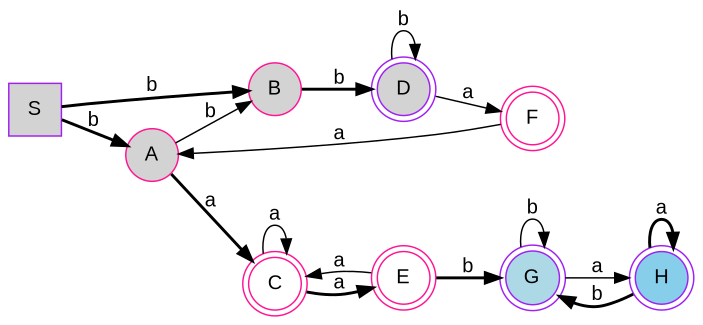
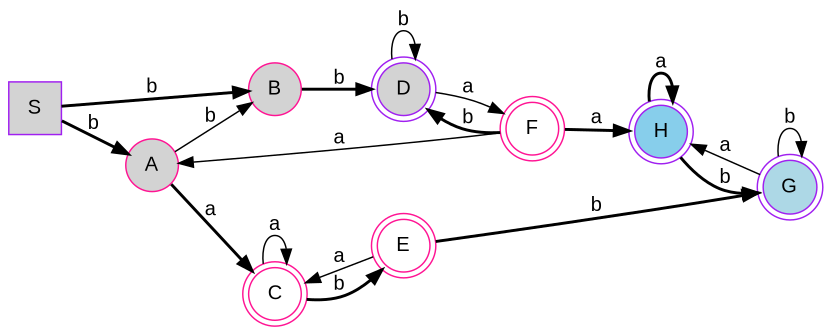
none -> (460, 128)
none -> (589, 130)
(339, 283) -> (339, 284)
